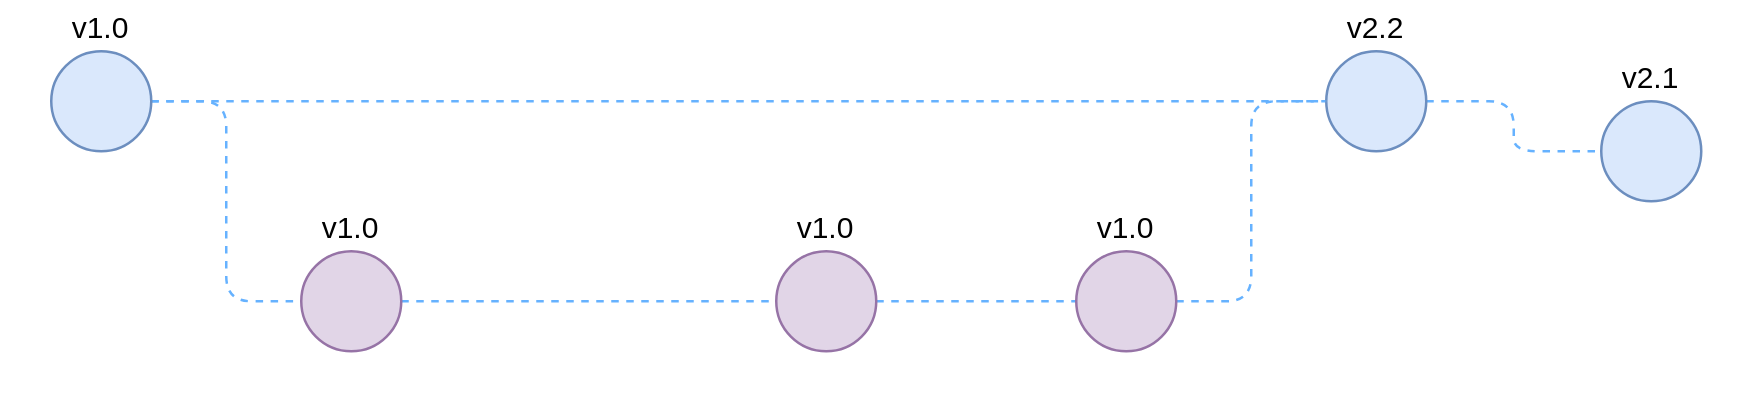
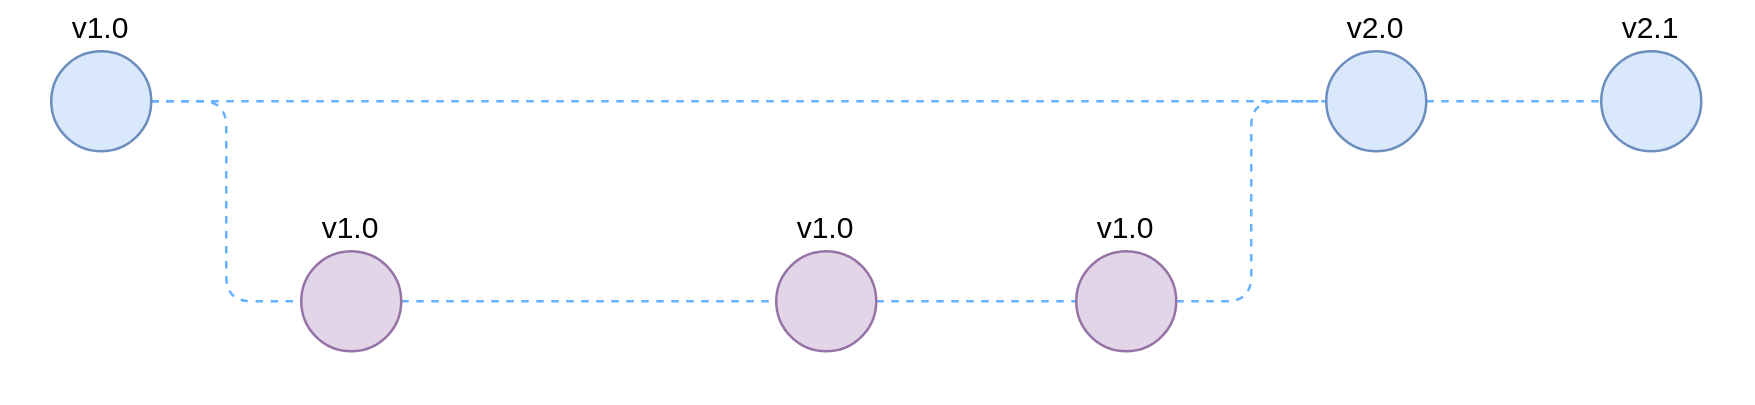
(1376, 26) -> (1376, 26)
(1651, 151) -> (1651, 101)
